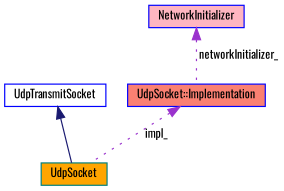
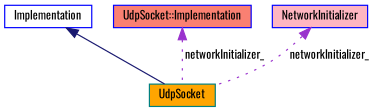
(196, 62) -> (262, 66)
(55, 95) -> (48, 16)
(155, 135) -> (224, 56)
